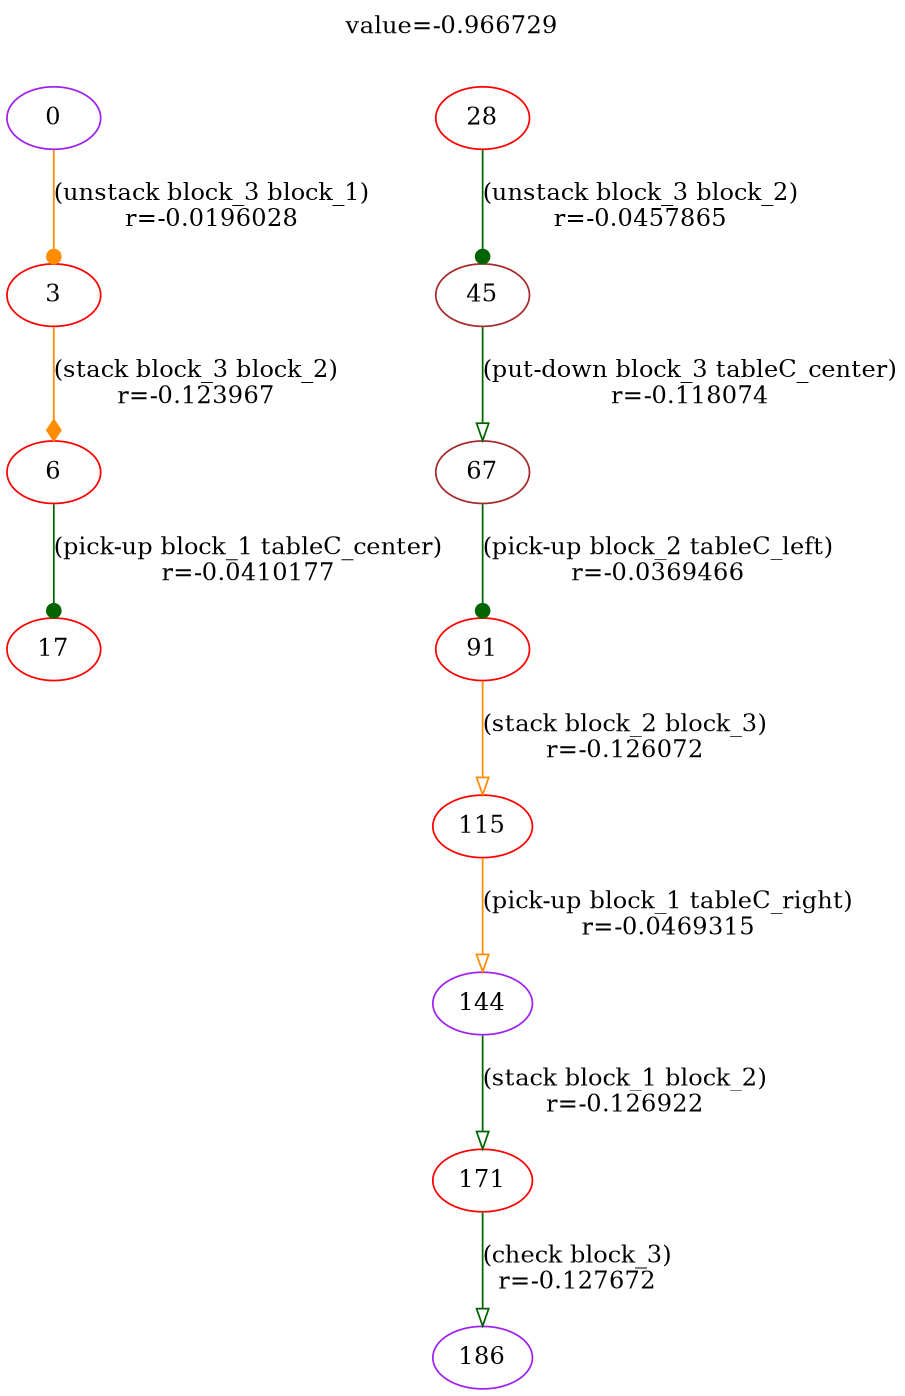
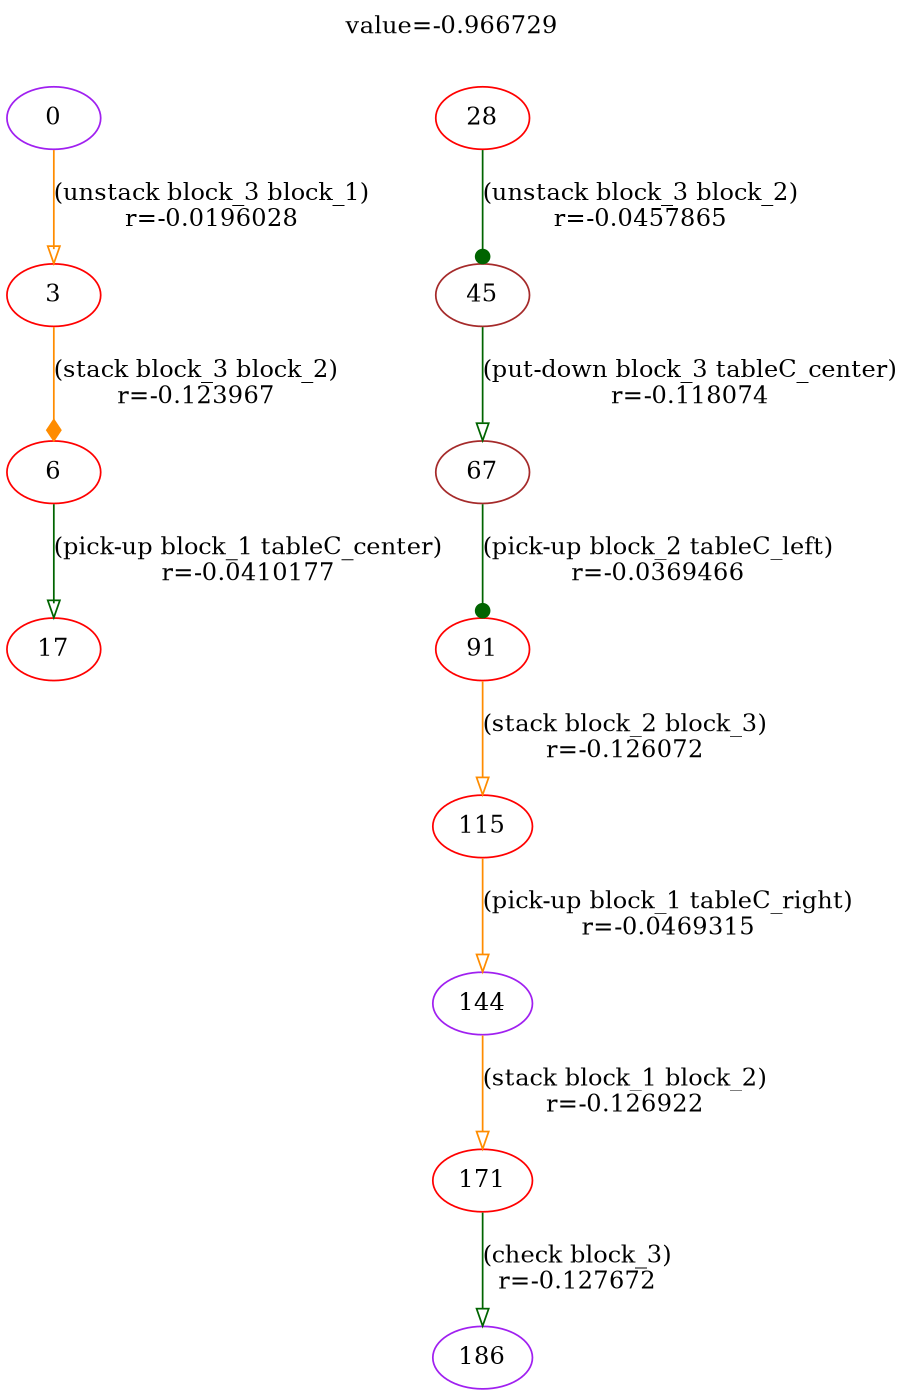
(54, 200) -> (54, 200)
(54, 554) -> (54, 554)
(483, 1083) -> (483, 1083)
